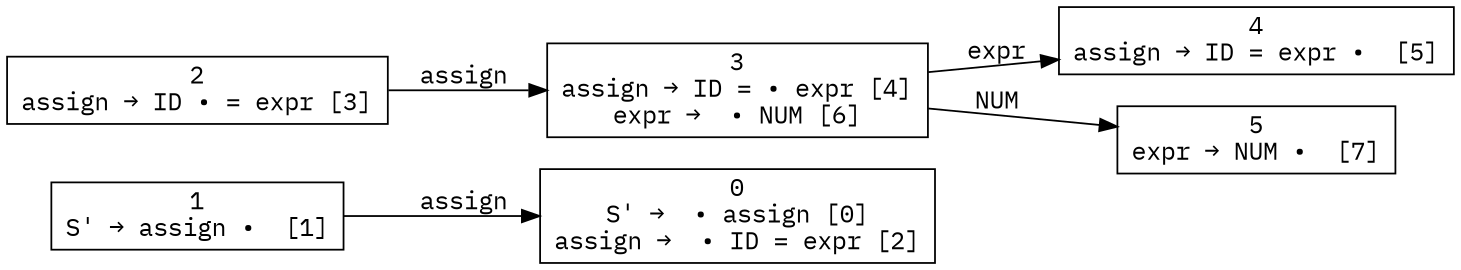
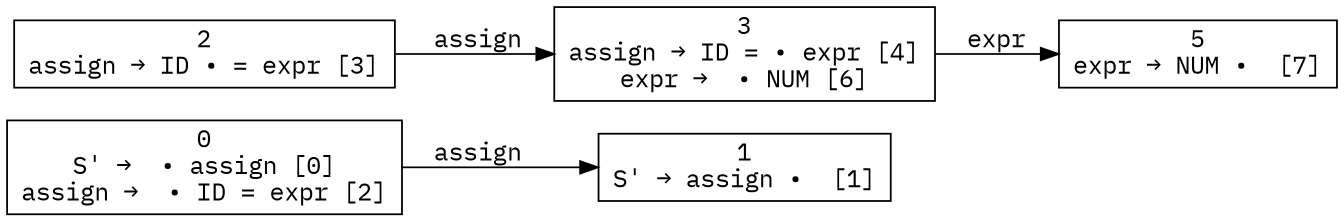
(1256, 41) -> none
(997, 102) -> (997, 41)
(432, 216) -> (491, 167)
